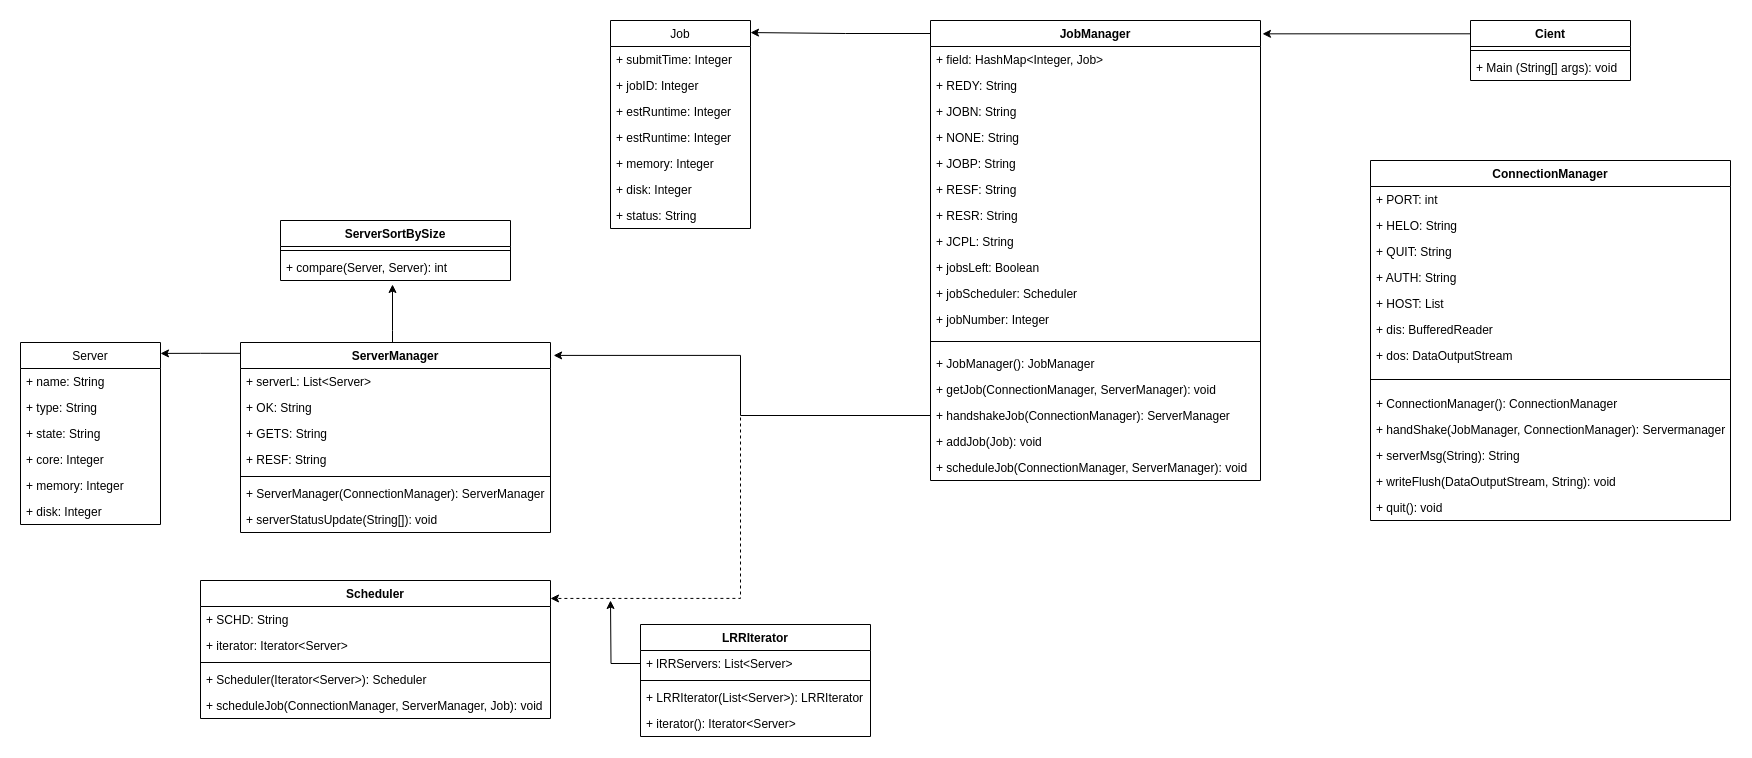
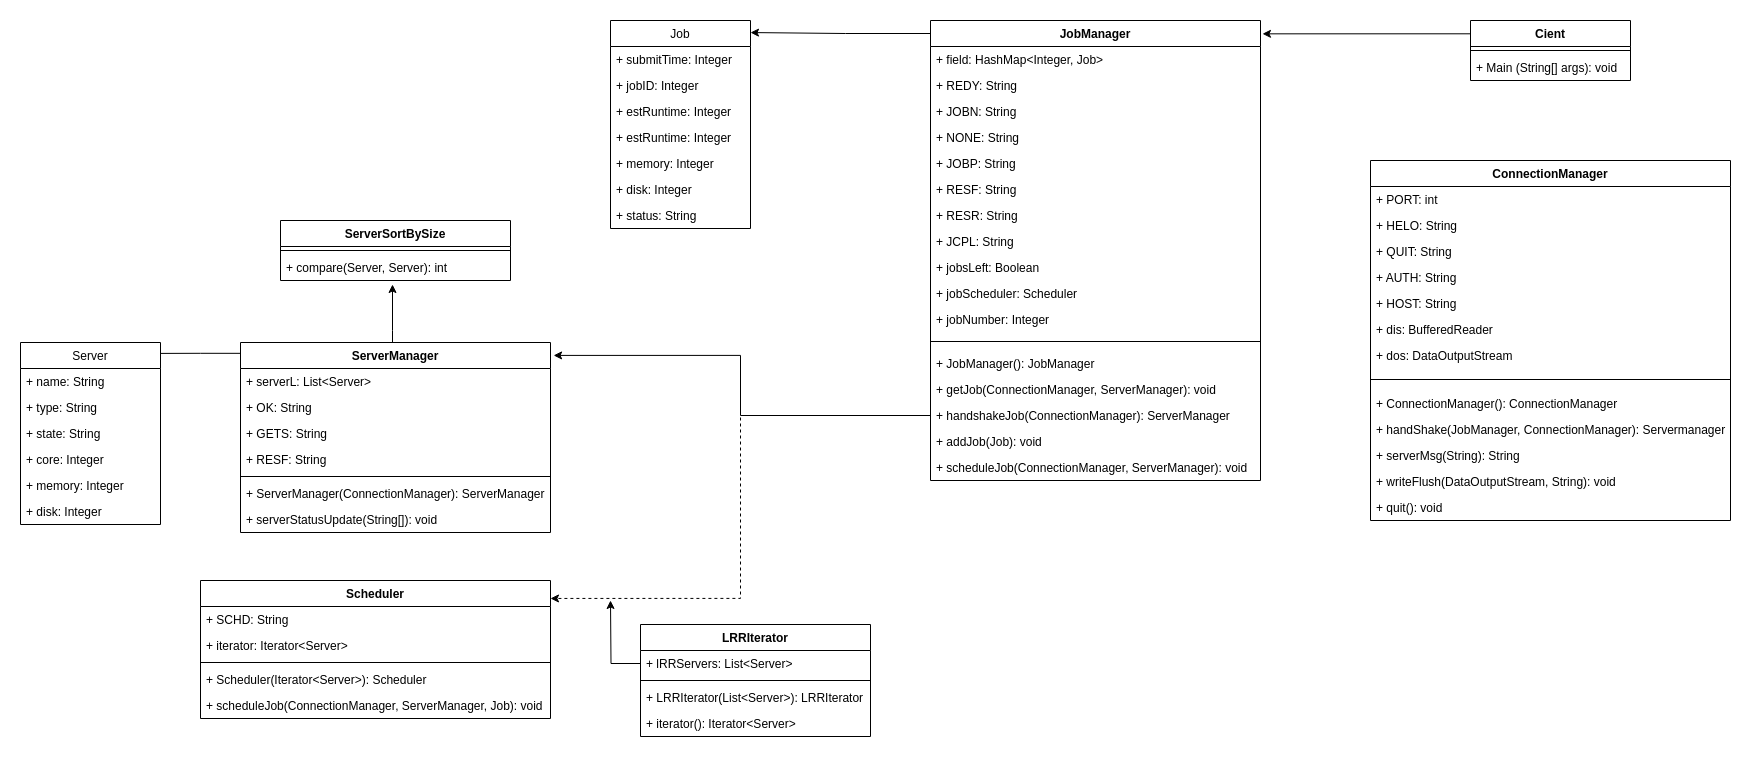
(1410, 304) -> (1417, 304)
(168, 353) -> (166, 353)
